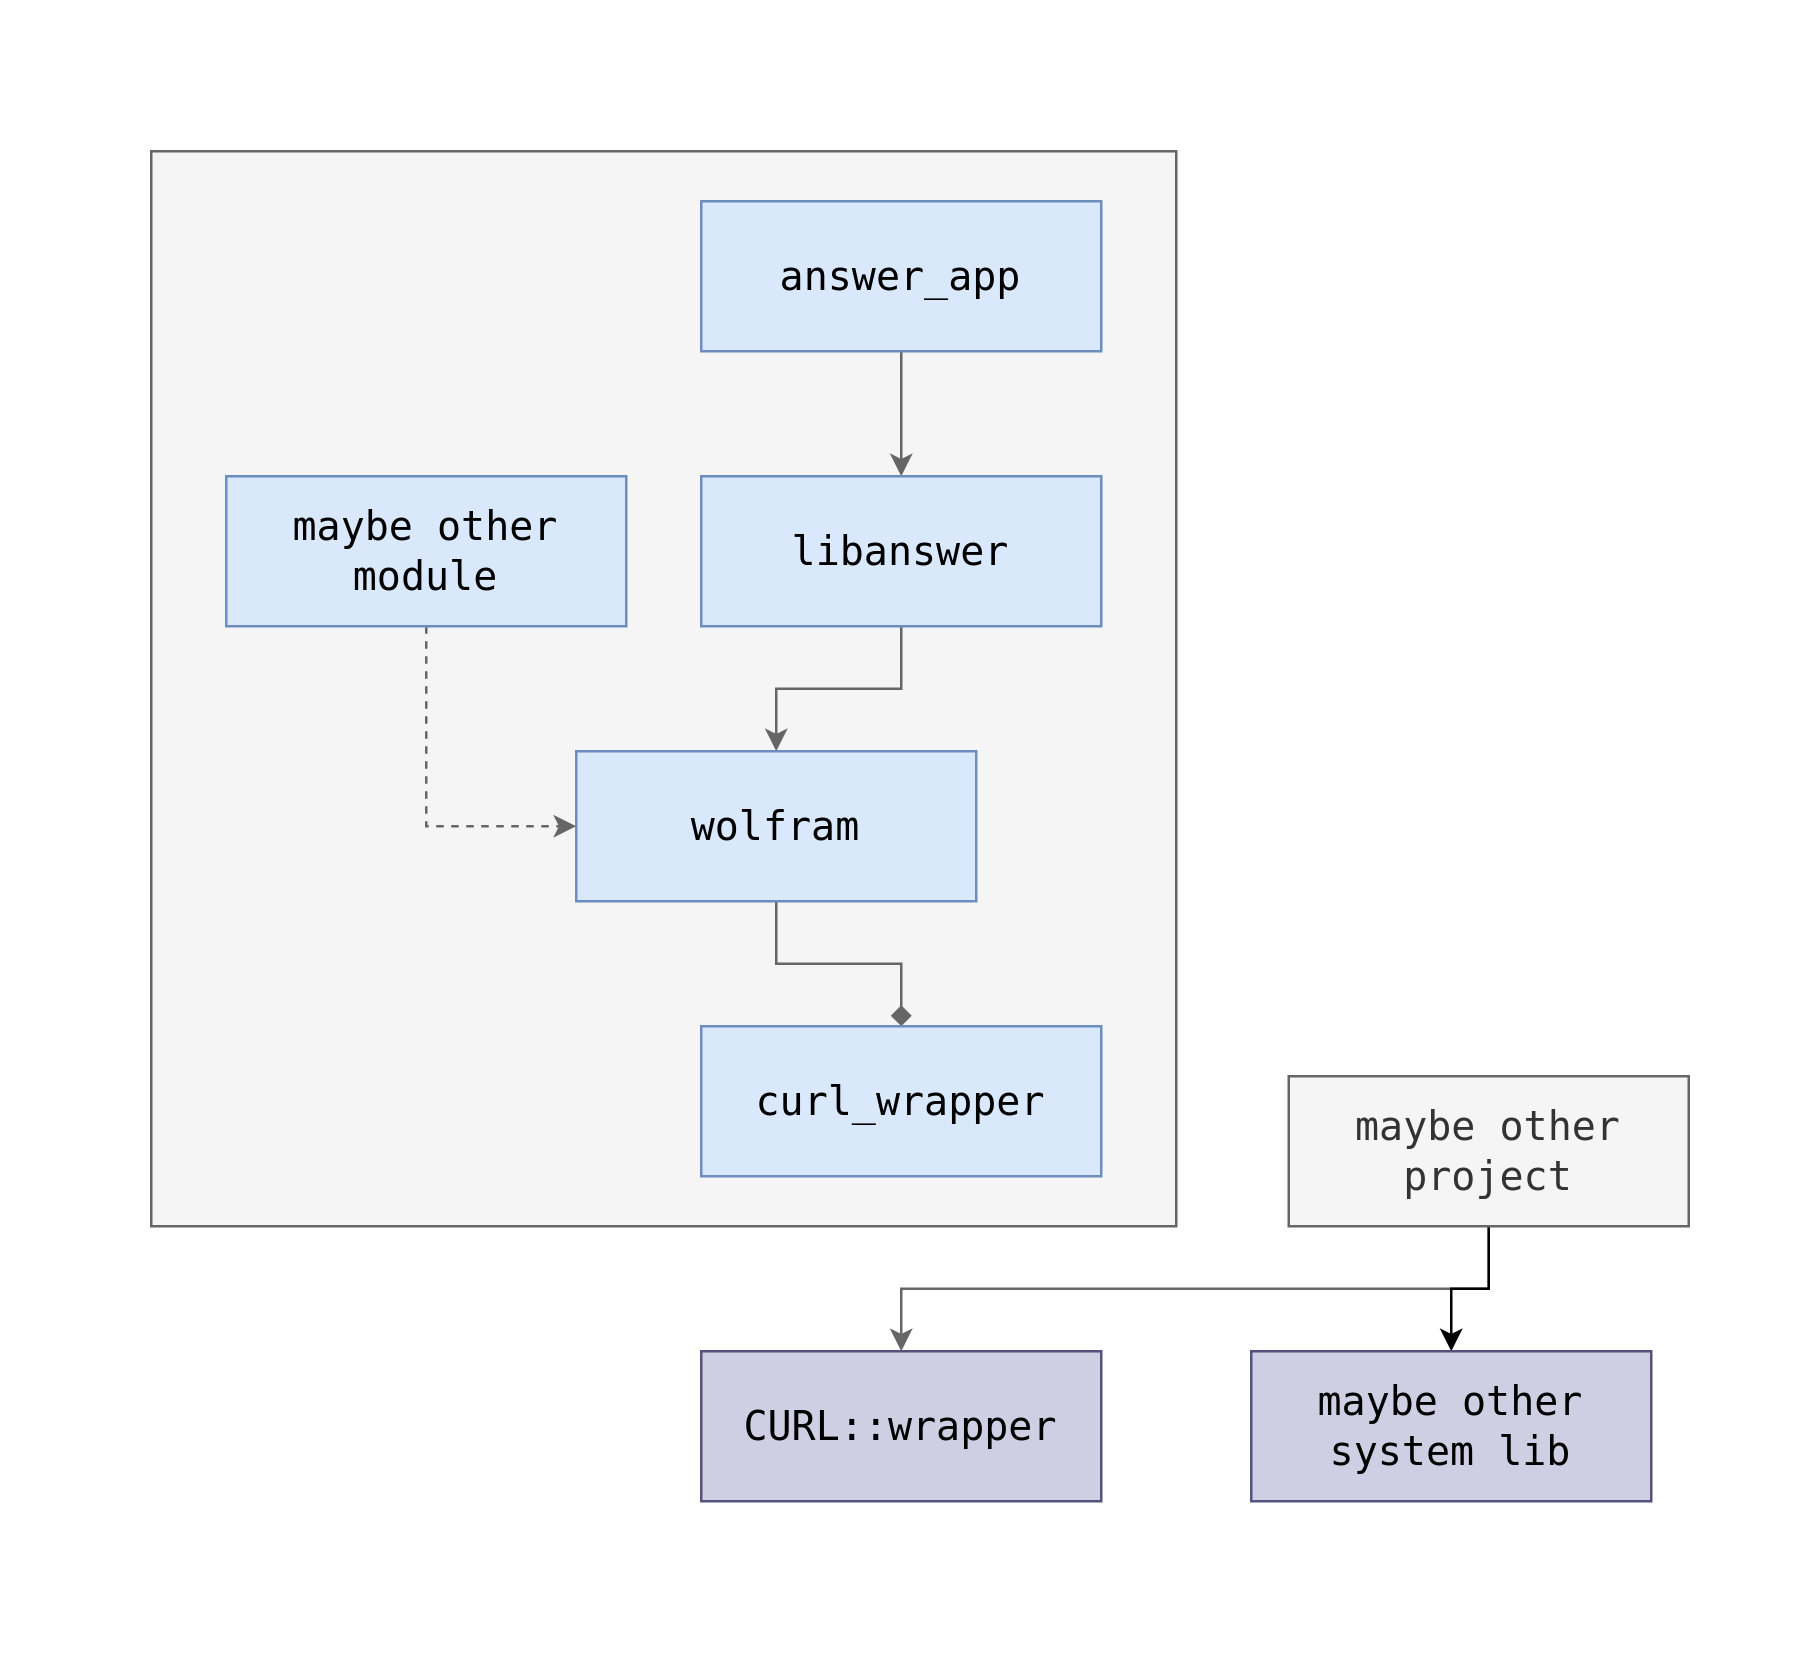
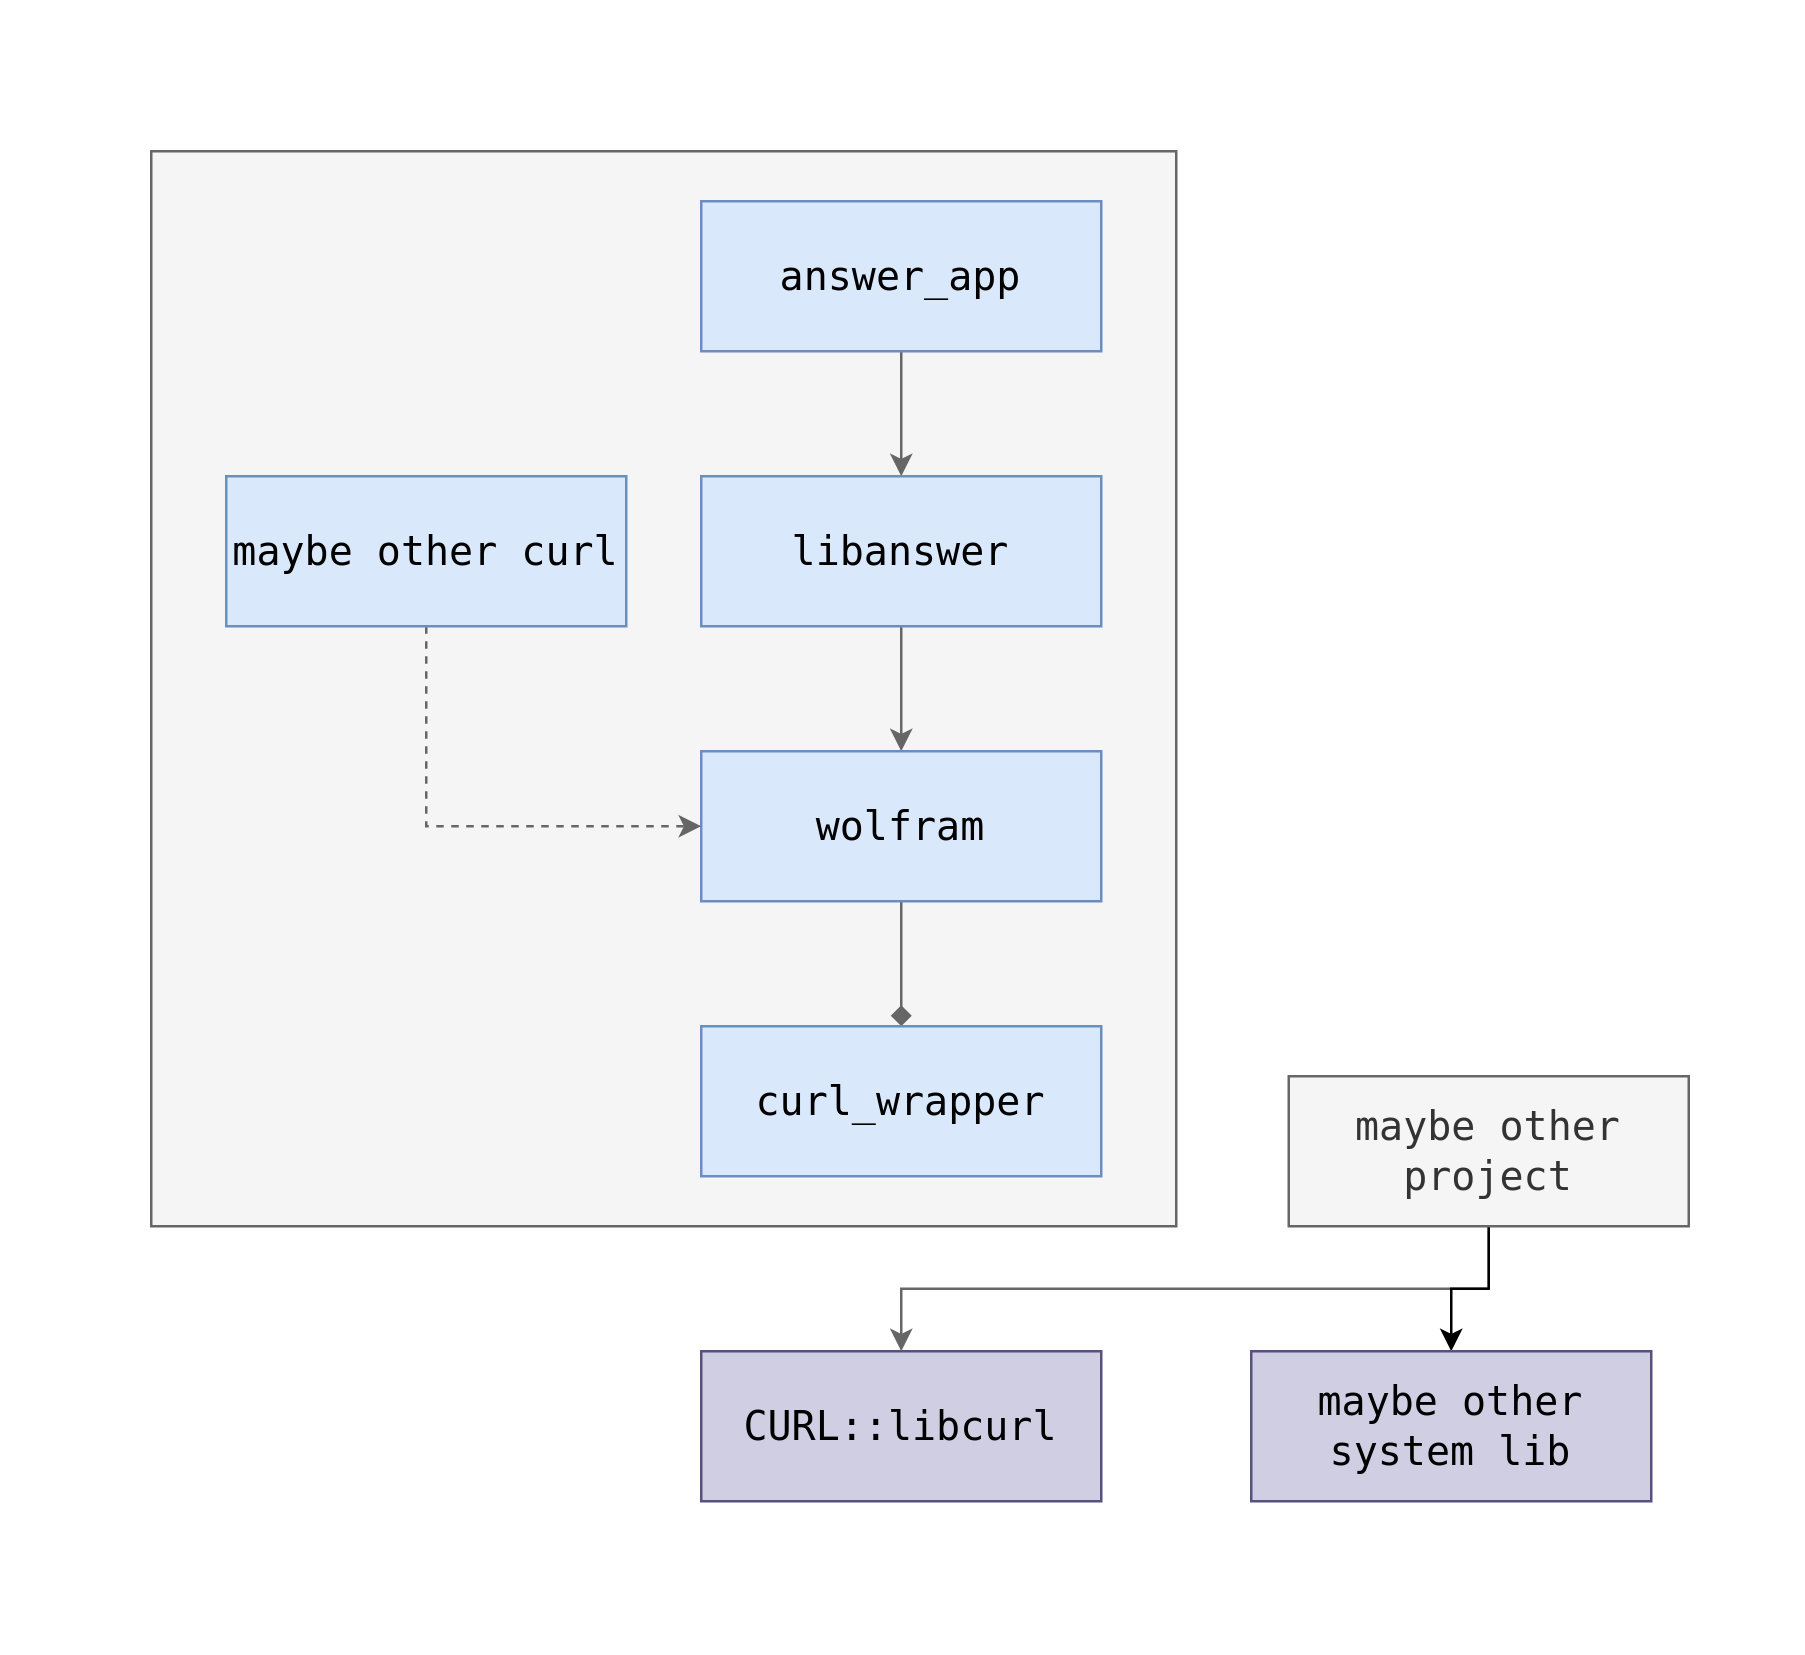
(426, 551) -> (426, 551)
(776, 826) -> (901, 826)
(901, 1426) -> (901, 1426)
